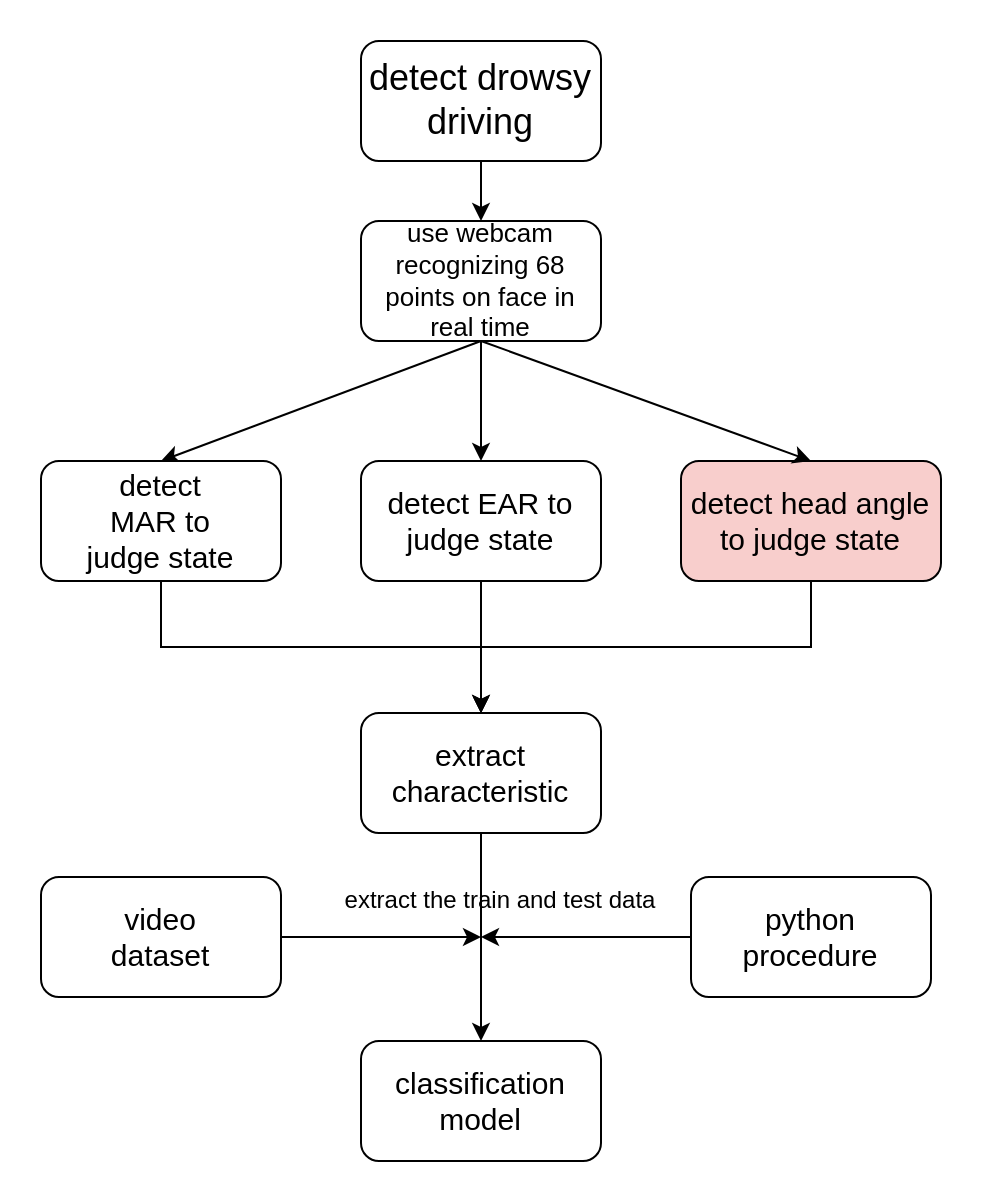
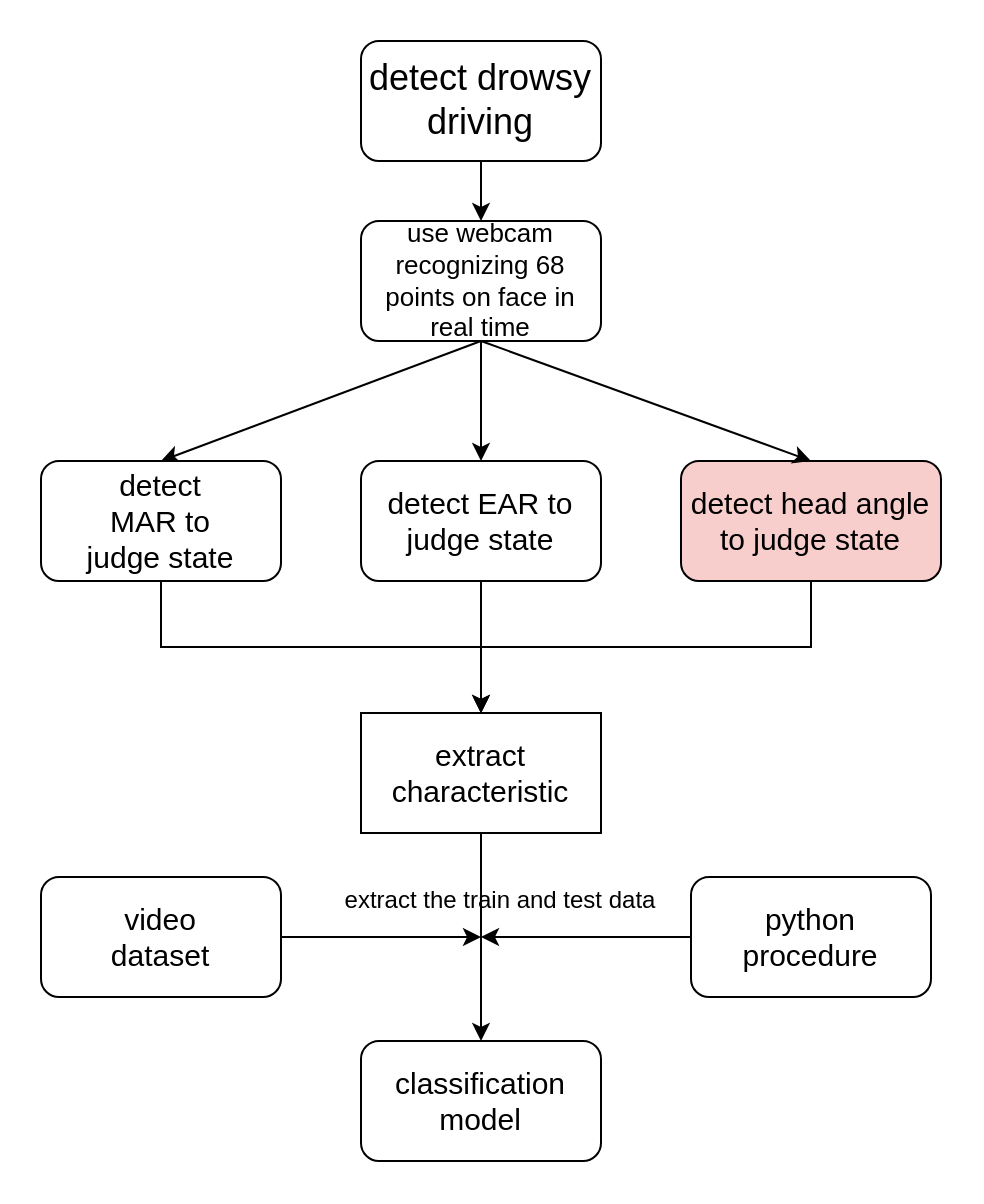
(481, 773) -> (481, 773)
